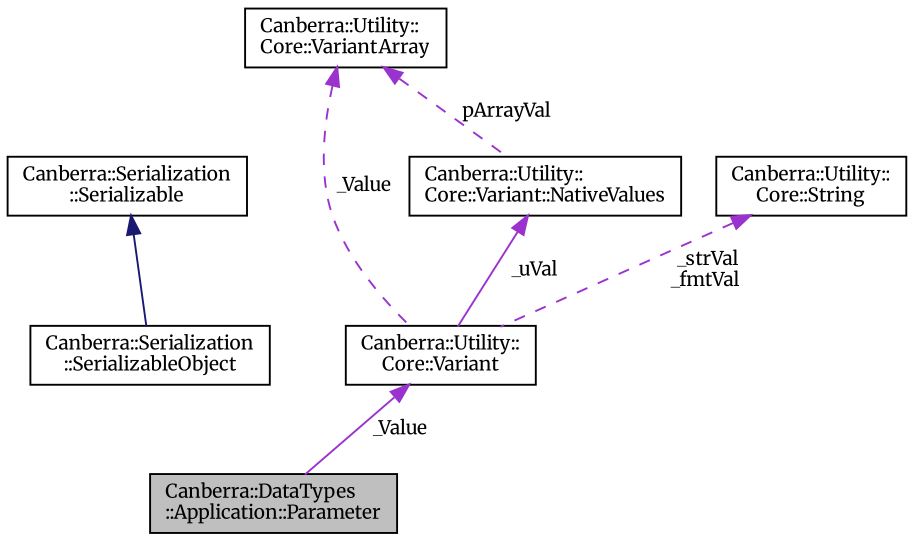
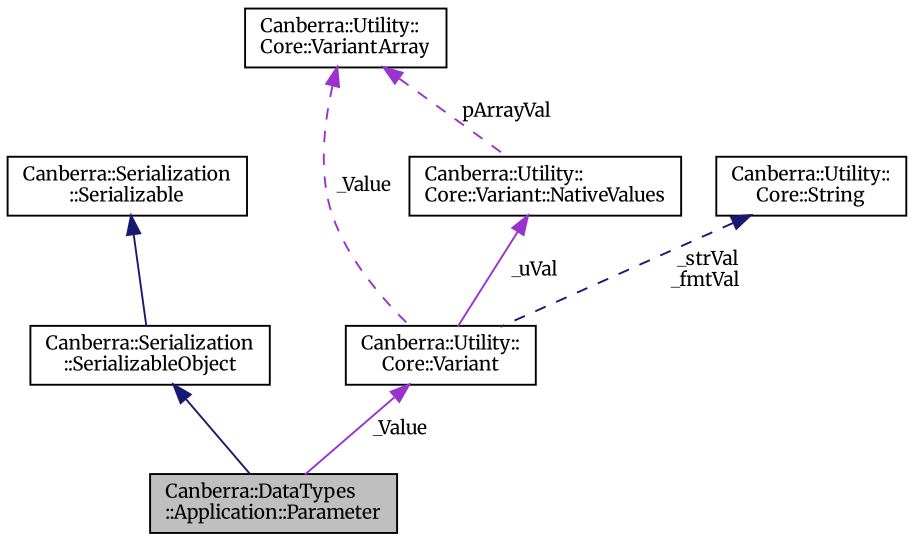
(617, 275) -> (617, 275)
none -> (218, 437)
